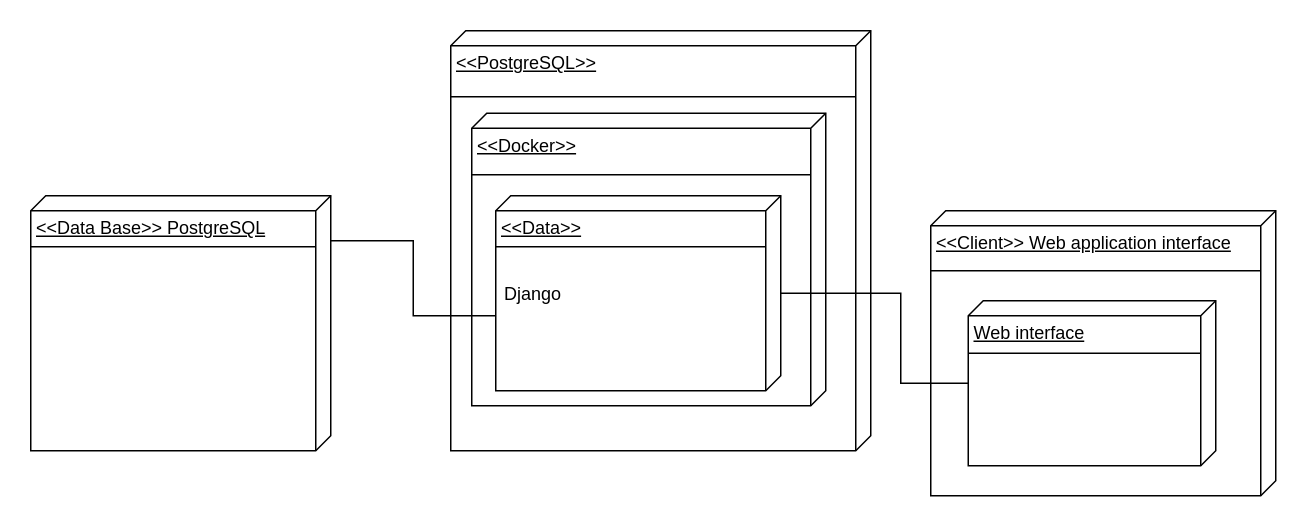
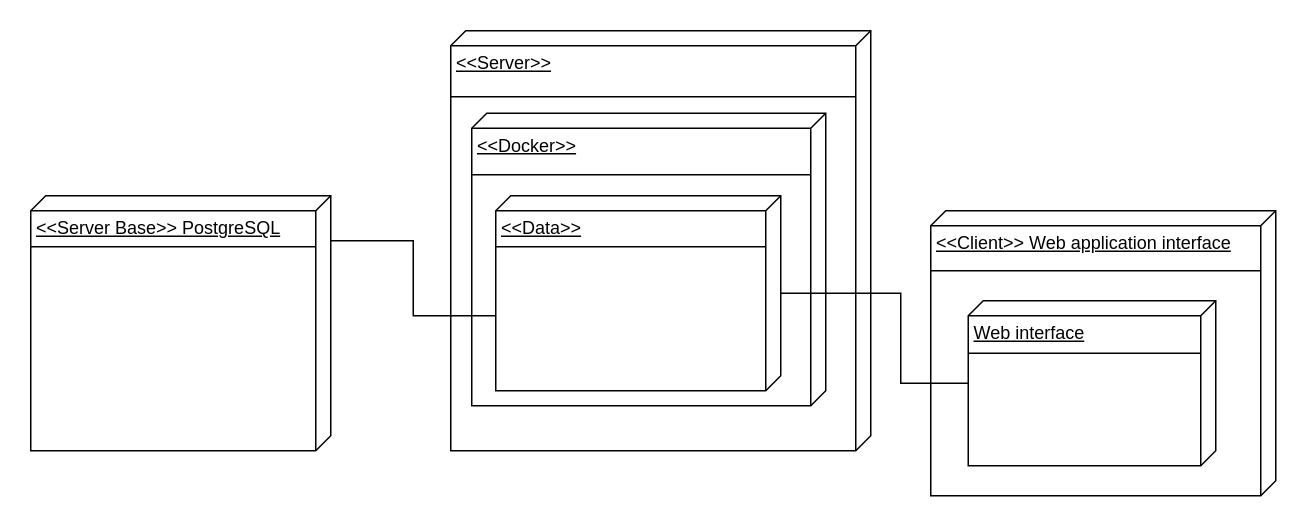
(527, 64) -> (507, 64)
(153, 229) -> (163, 229)
(571, 293) -> none
